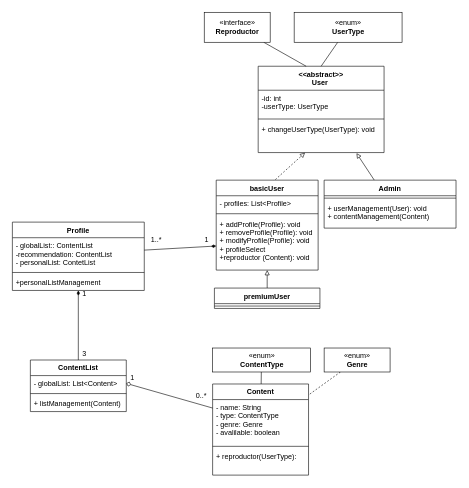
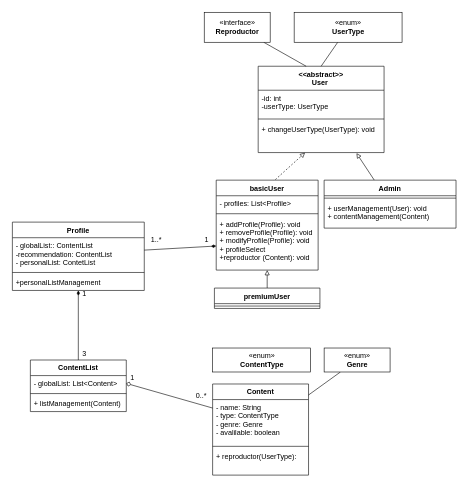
(261, 378) -> none
(324, 384) -> (324, 384)
